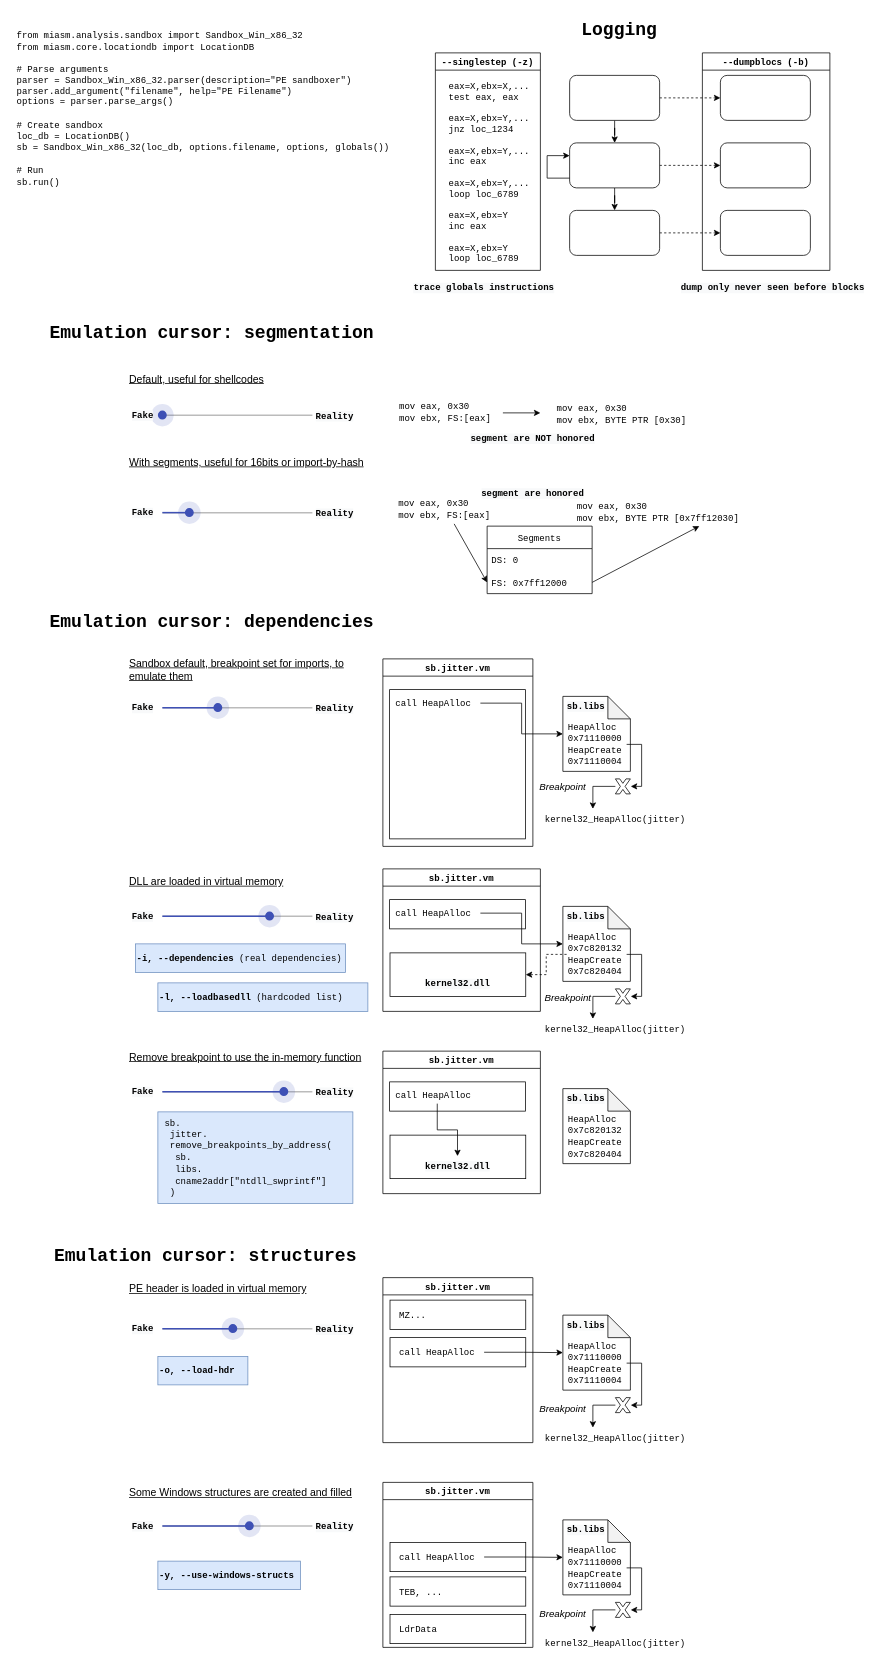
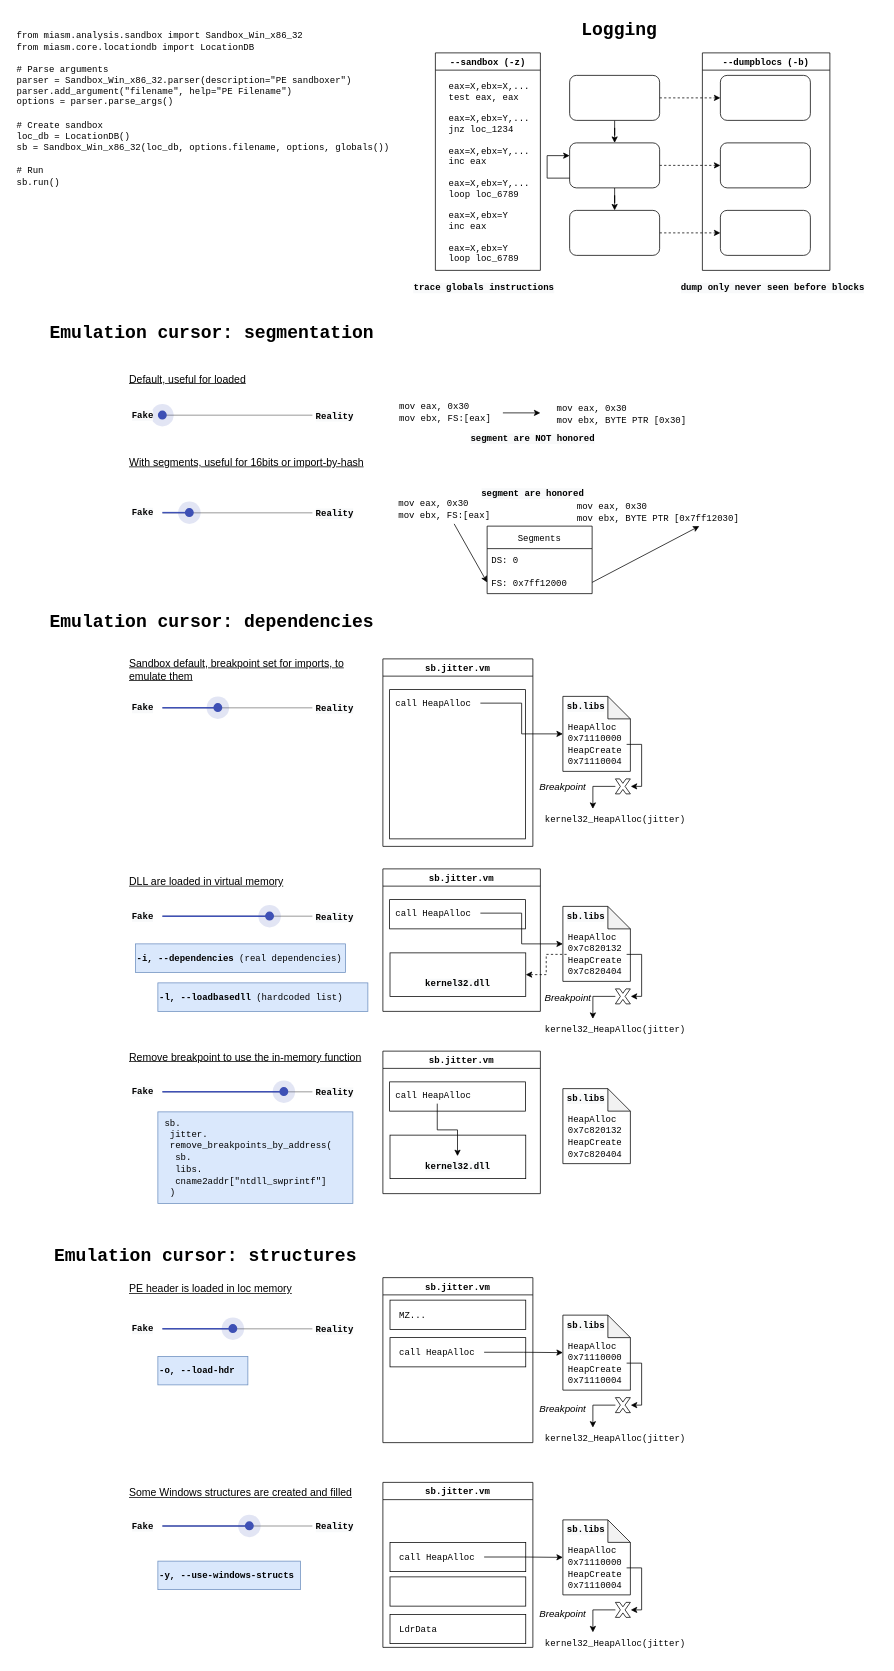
(488, 62) -> (488, 62)
(207, 379) -> (196, 379)
(223, 1289) -> (213, 1289)
(441, 1592) -> none
